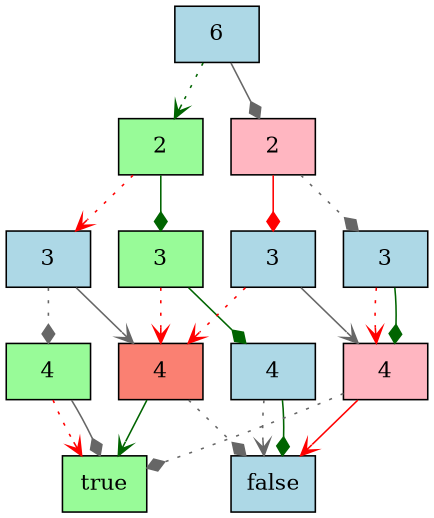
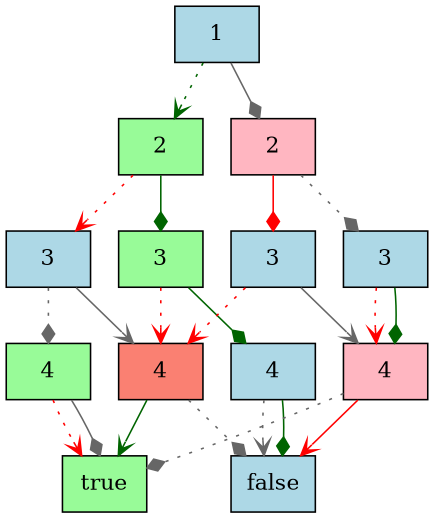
(217, 34) -> (217, 34)
